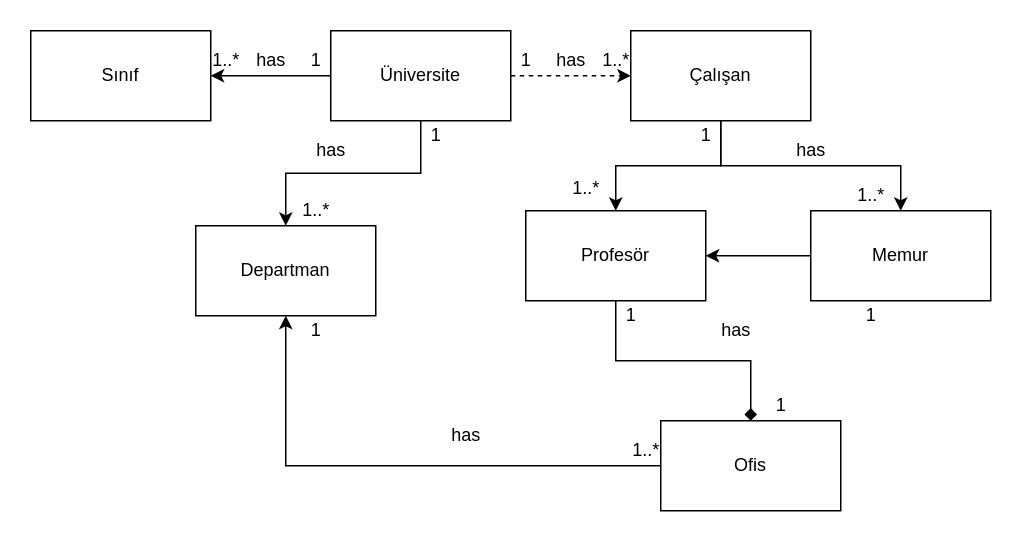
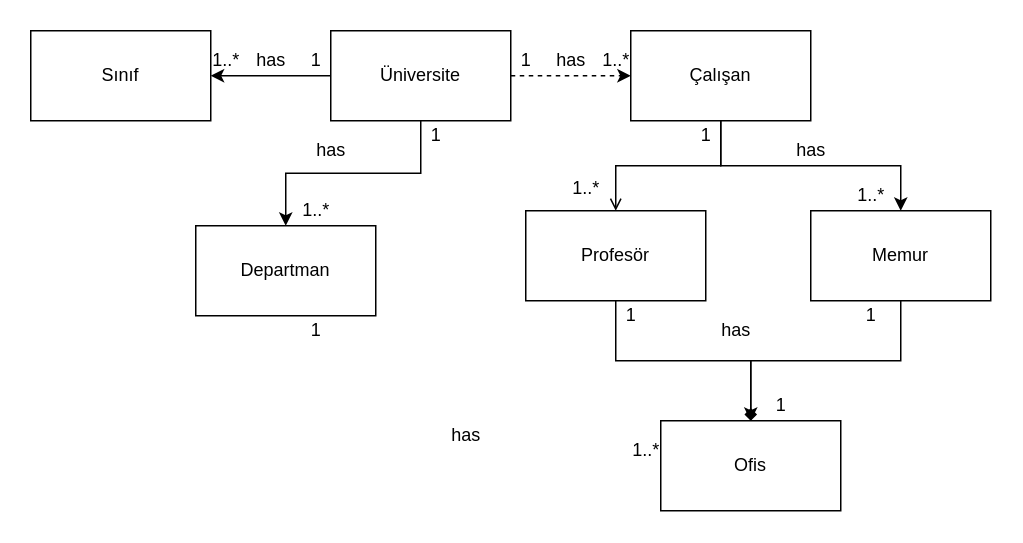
(616, 199) -> (616, 201)
(764, 256) -> (857, 361)
(404, 466) -> none
